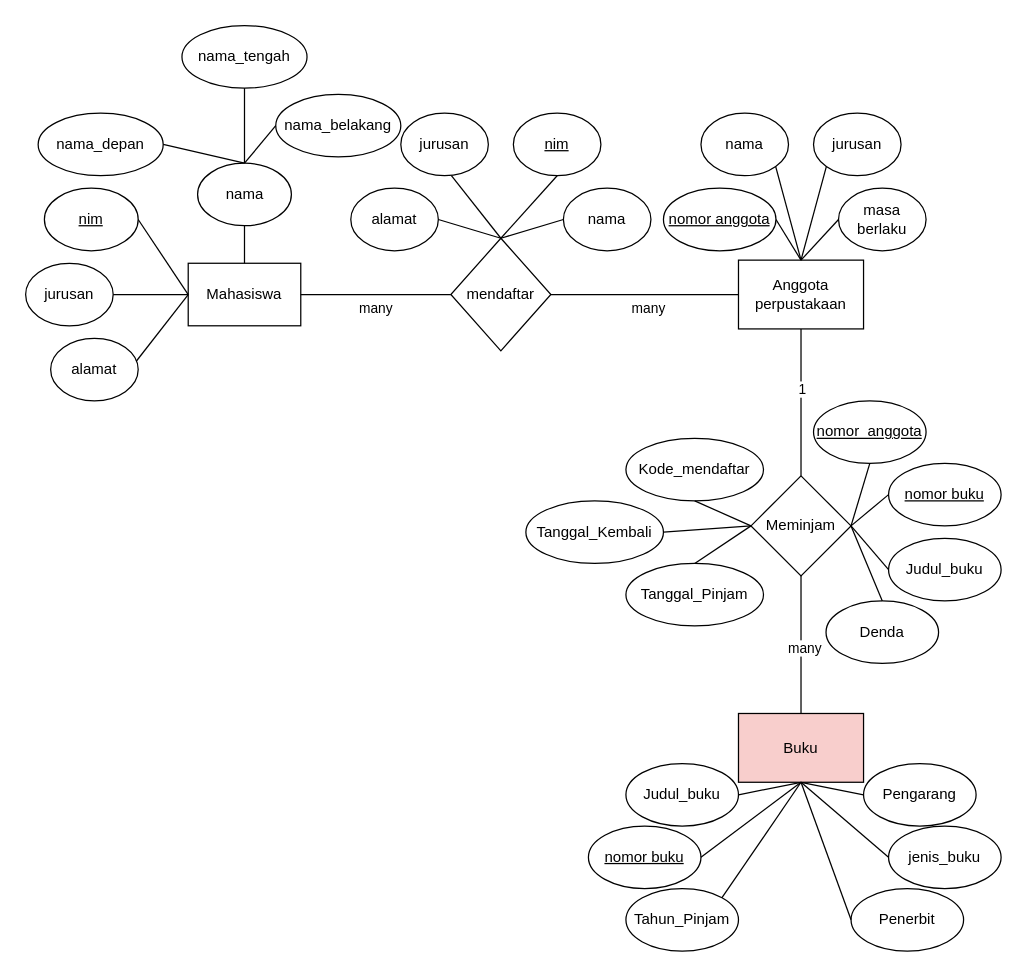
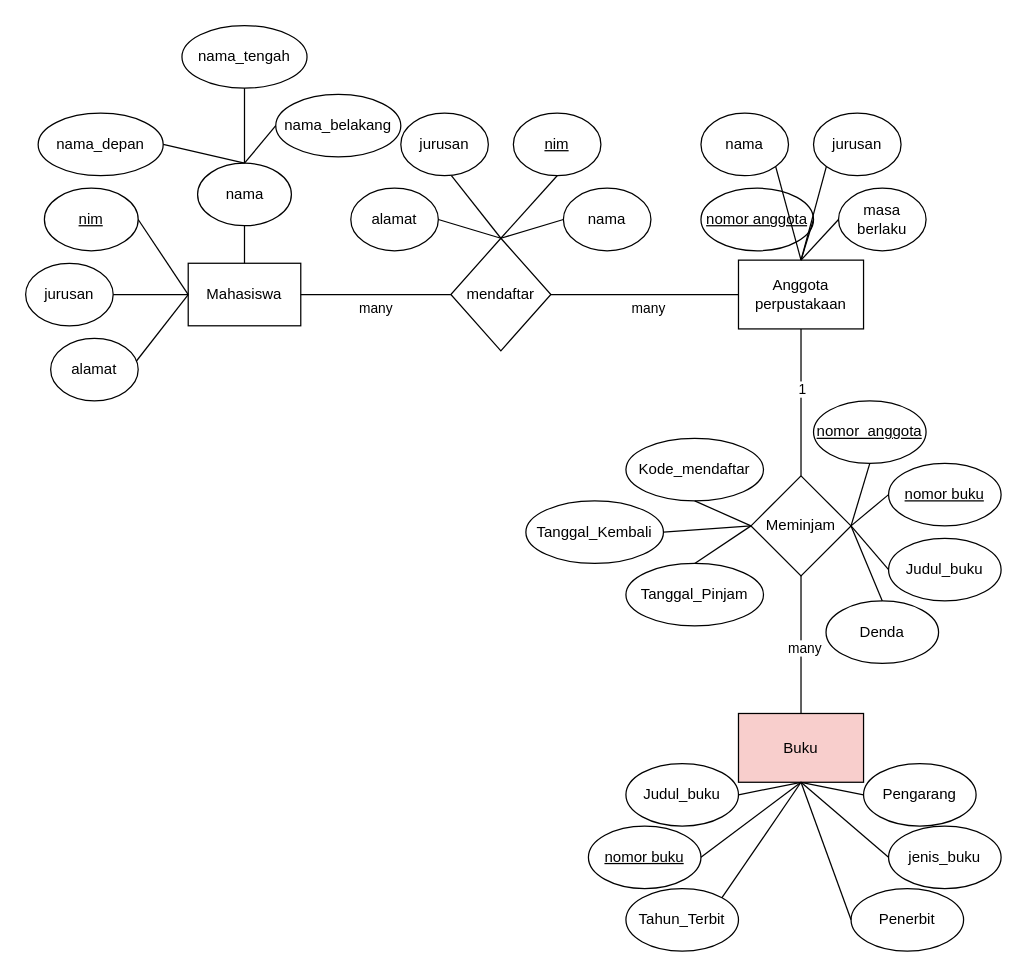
(719, 219) -> (757, 219)
(682, 919) -> (682, 919)
